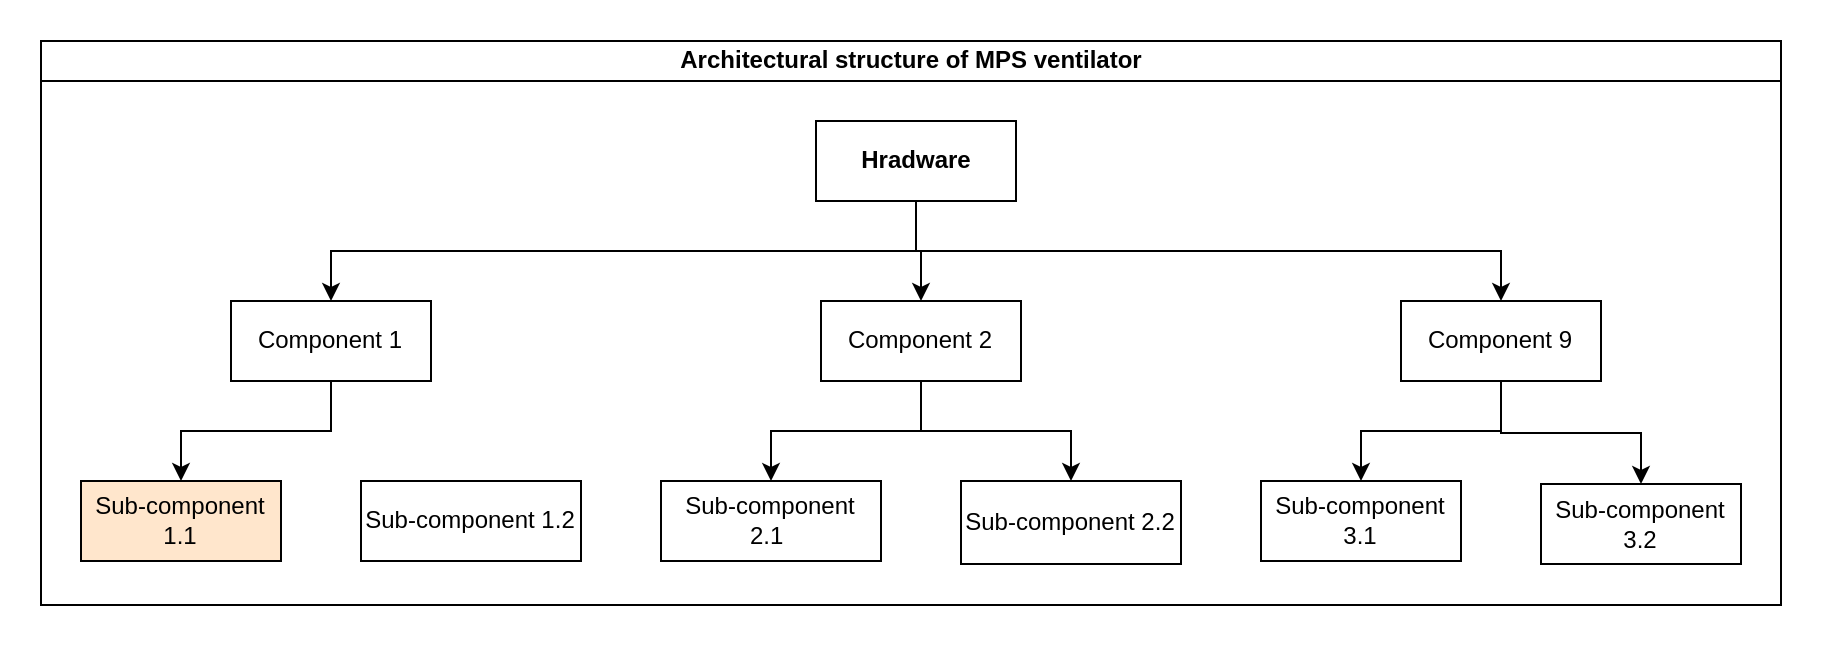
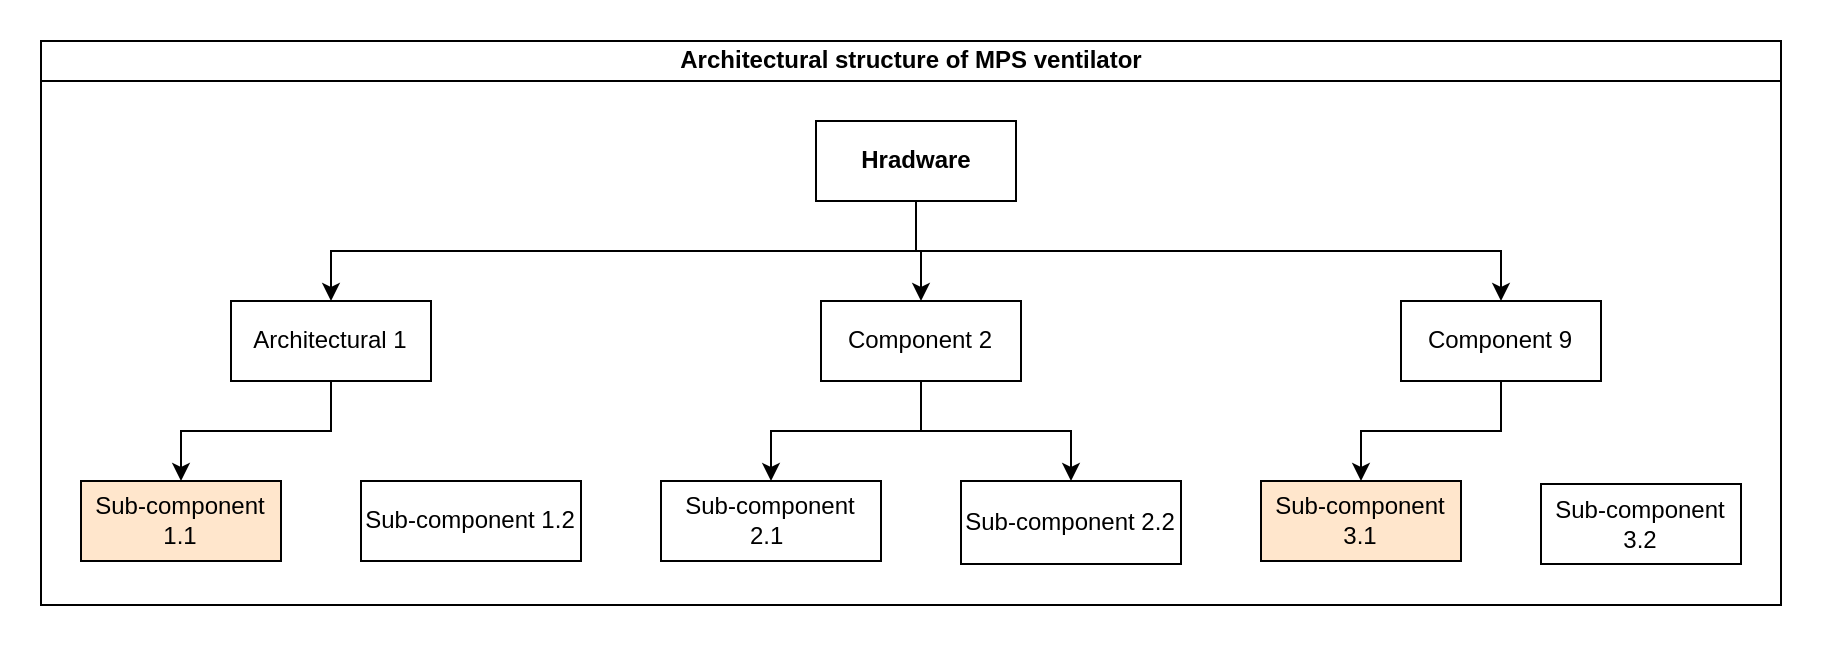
(331, 341) -> (331, 341)
(1590, 433) -> none
(1361, 521) -> (1361, 521)
